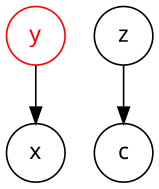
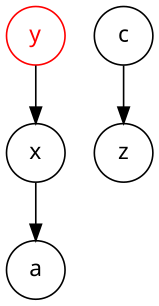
(124, 86) -> (124, 86)
none -> (36, 270)
